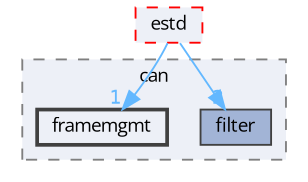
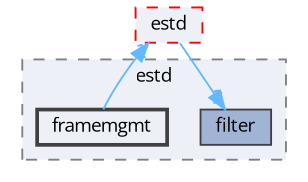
(151, 71) -> (119, 83)
(154, 77) -> (154, 77)
